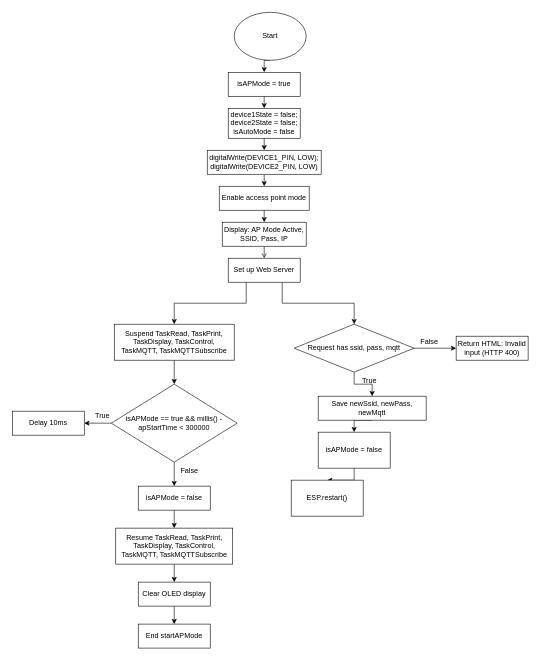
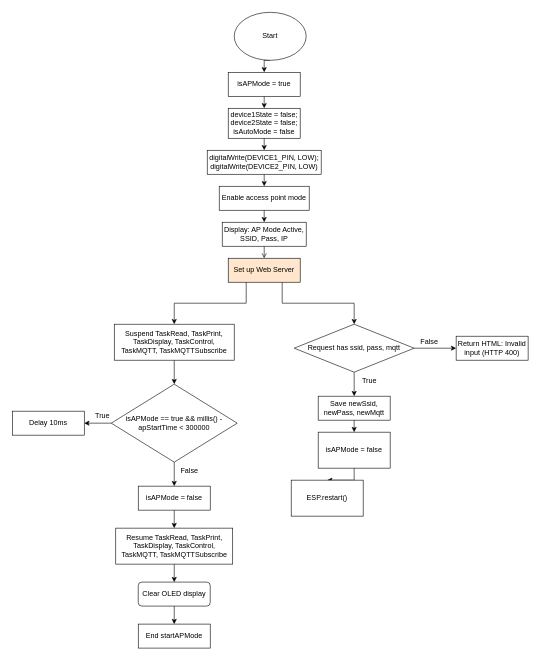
(264, 270) -> (264, 270)
(372, 408) -> (354, 408)
(174, 594) -> (174, 594)
